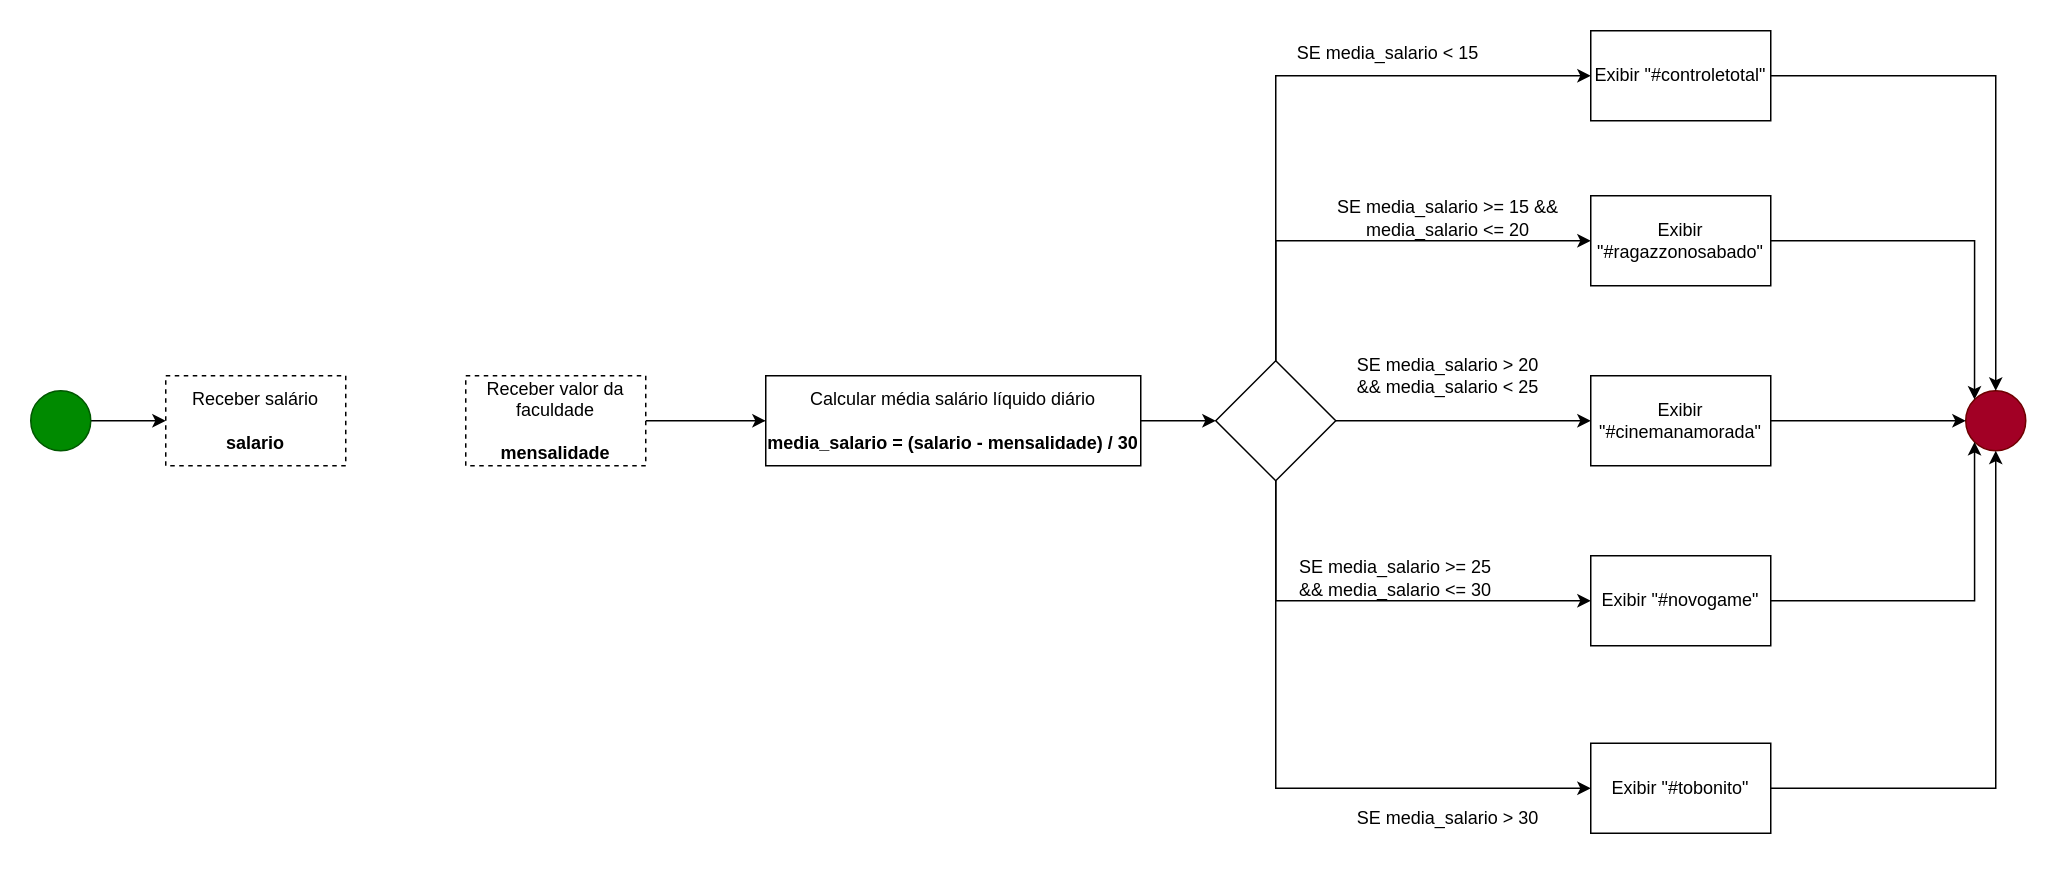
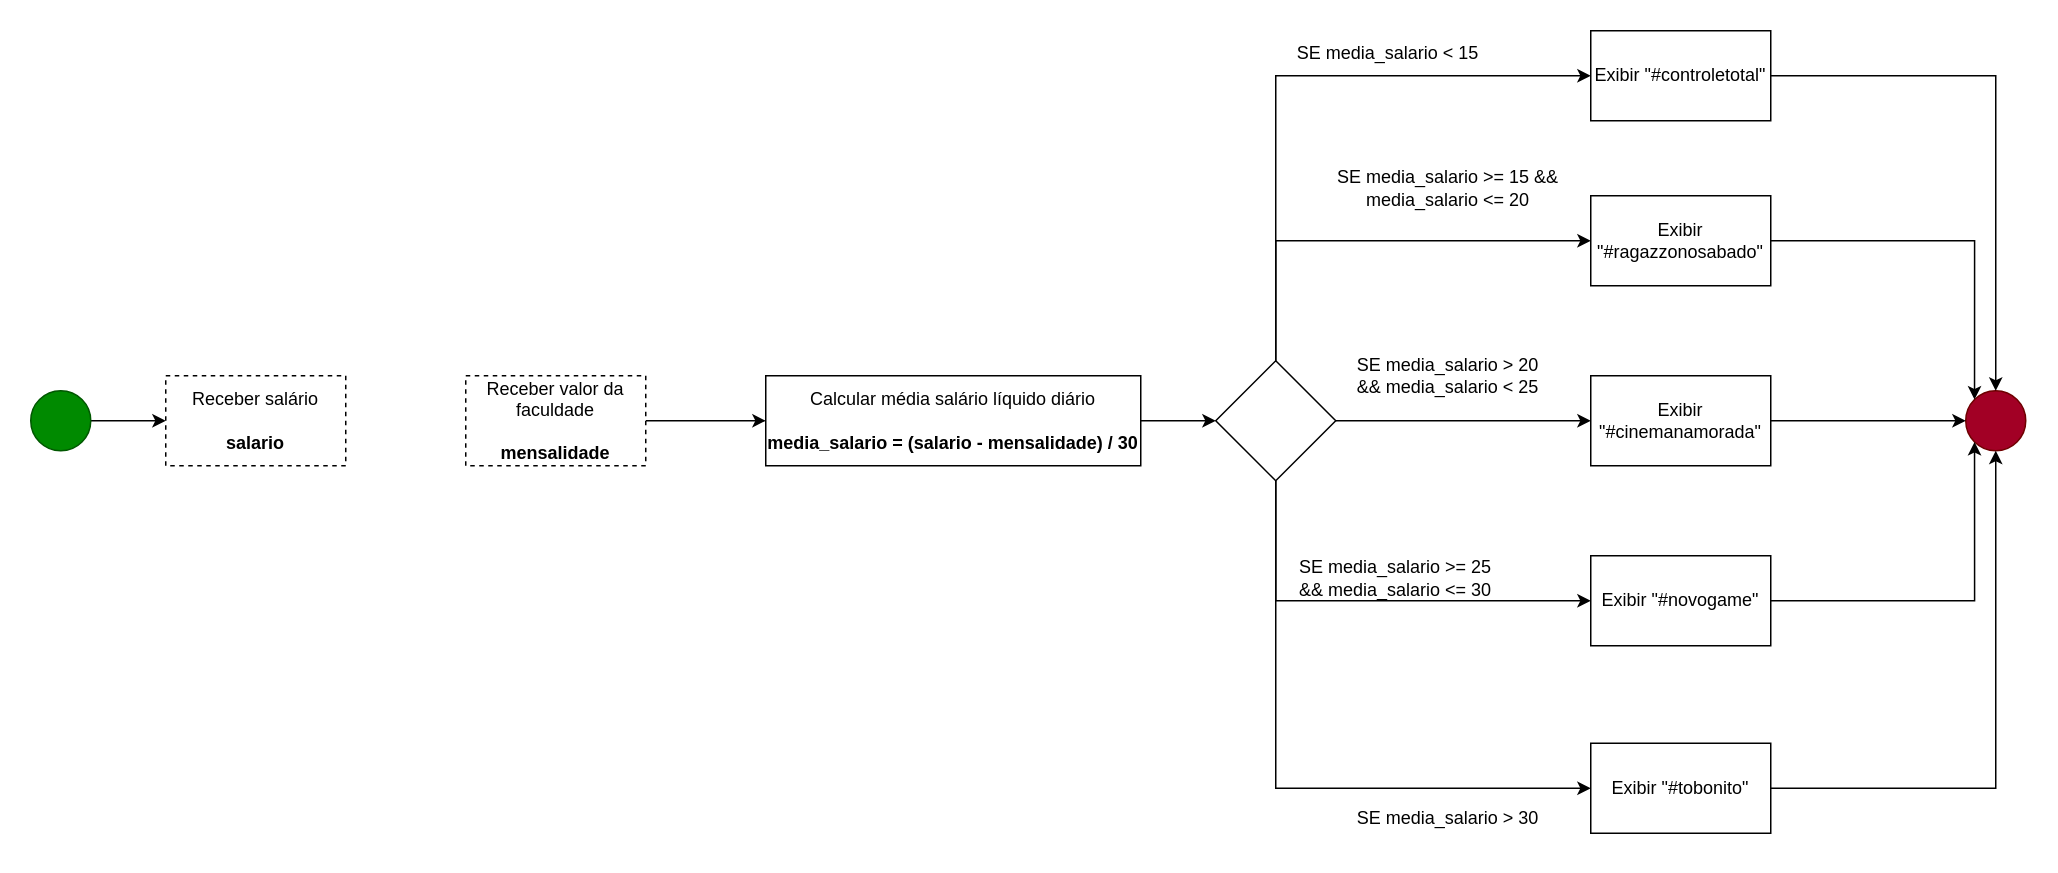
(1448, 218) -> (1448, 188)
